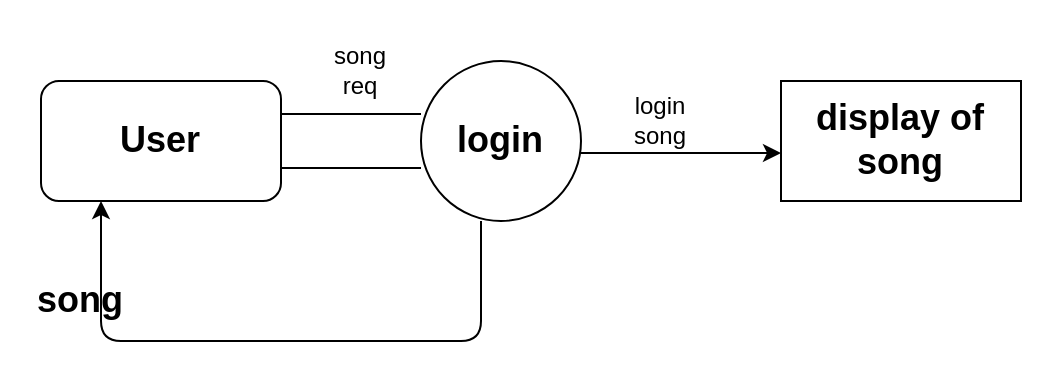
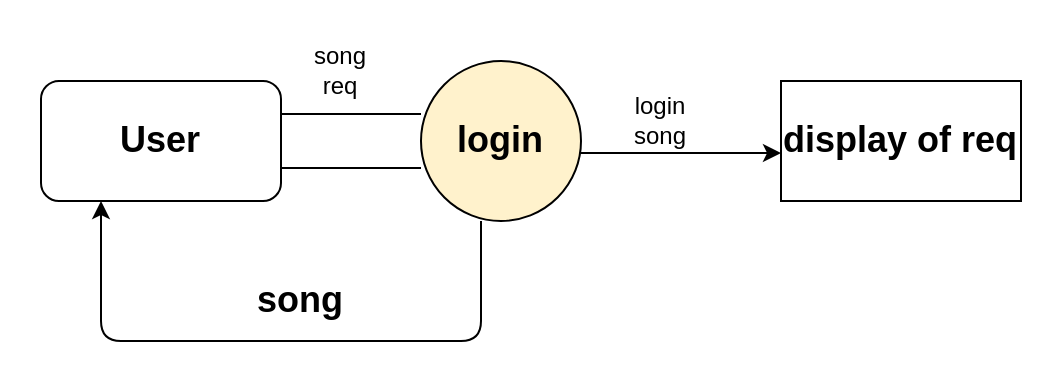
(361, 71) -> (341, 71)
(501, 141) -> (501, 141)
(901, 141) -> (901, 141)
(81, 301) -> (301, 301)
